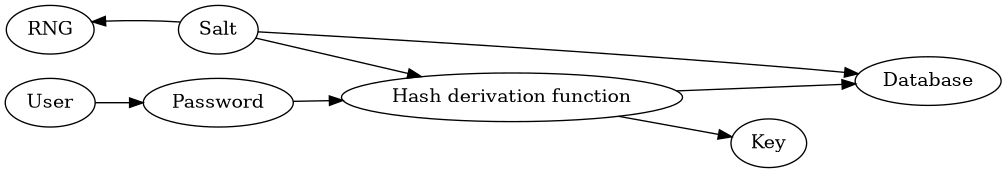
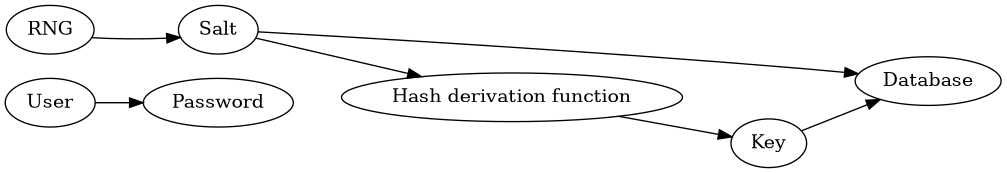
(143, 21) -> (129, 39)
(759, 88) -> (834, 118)
(311, 101) -> none
